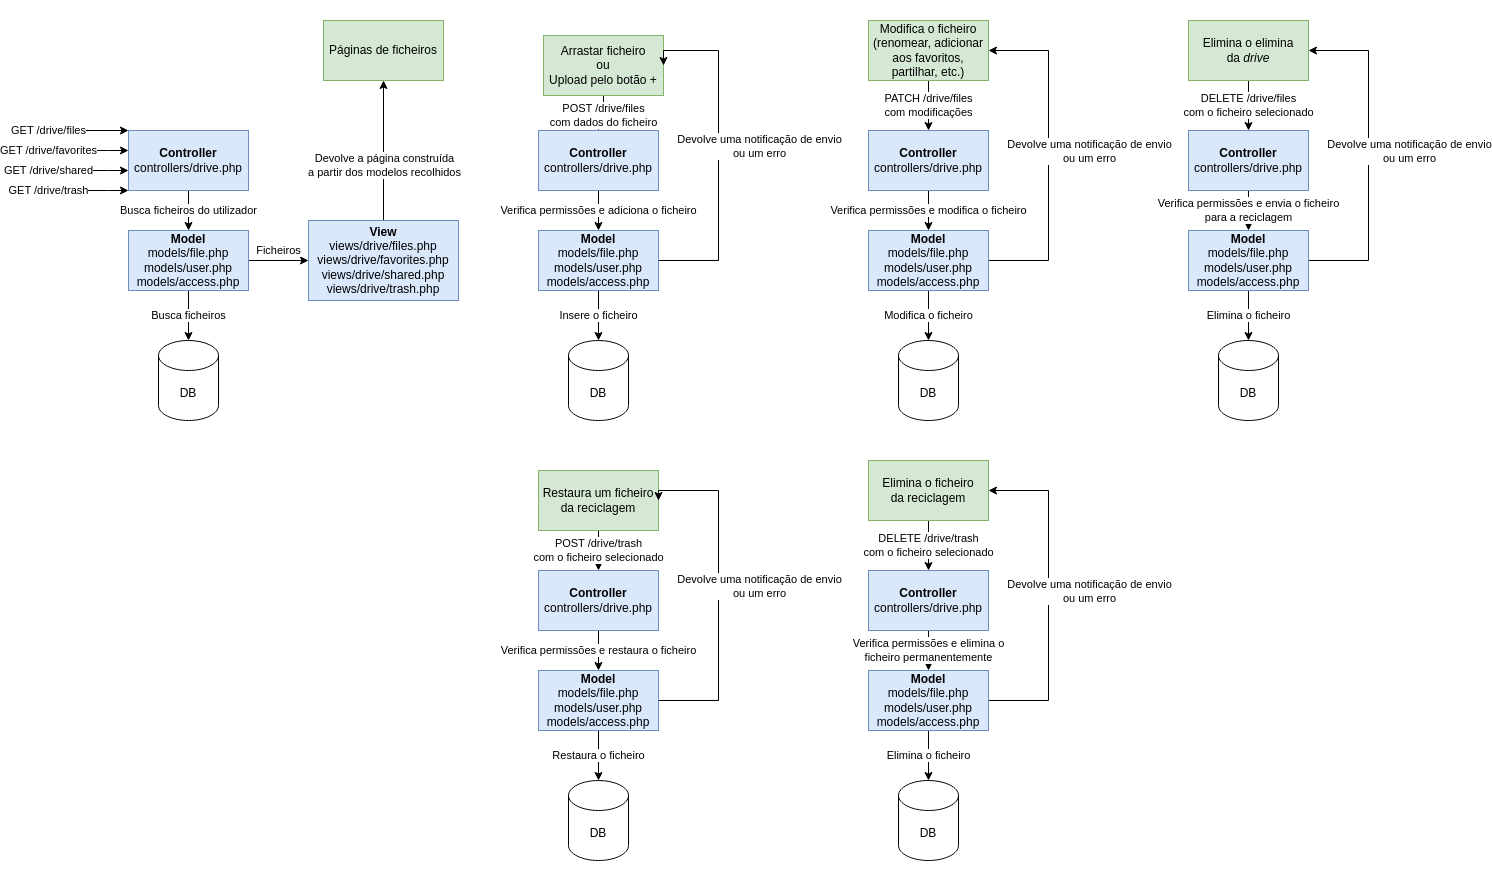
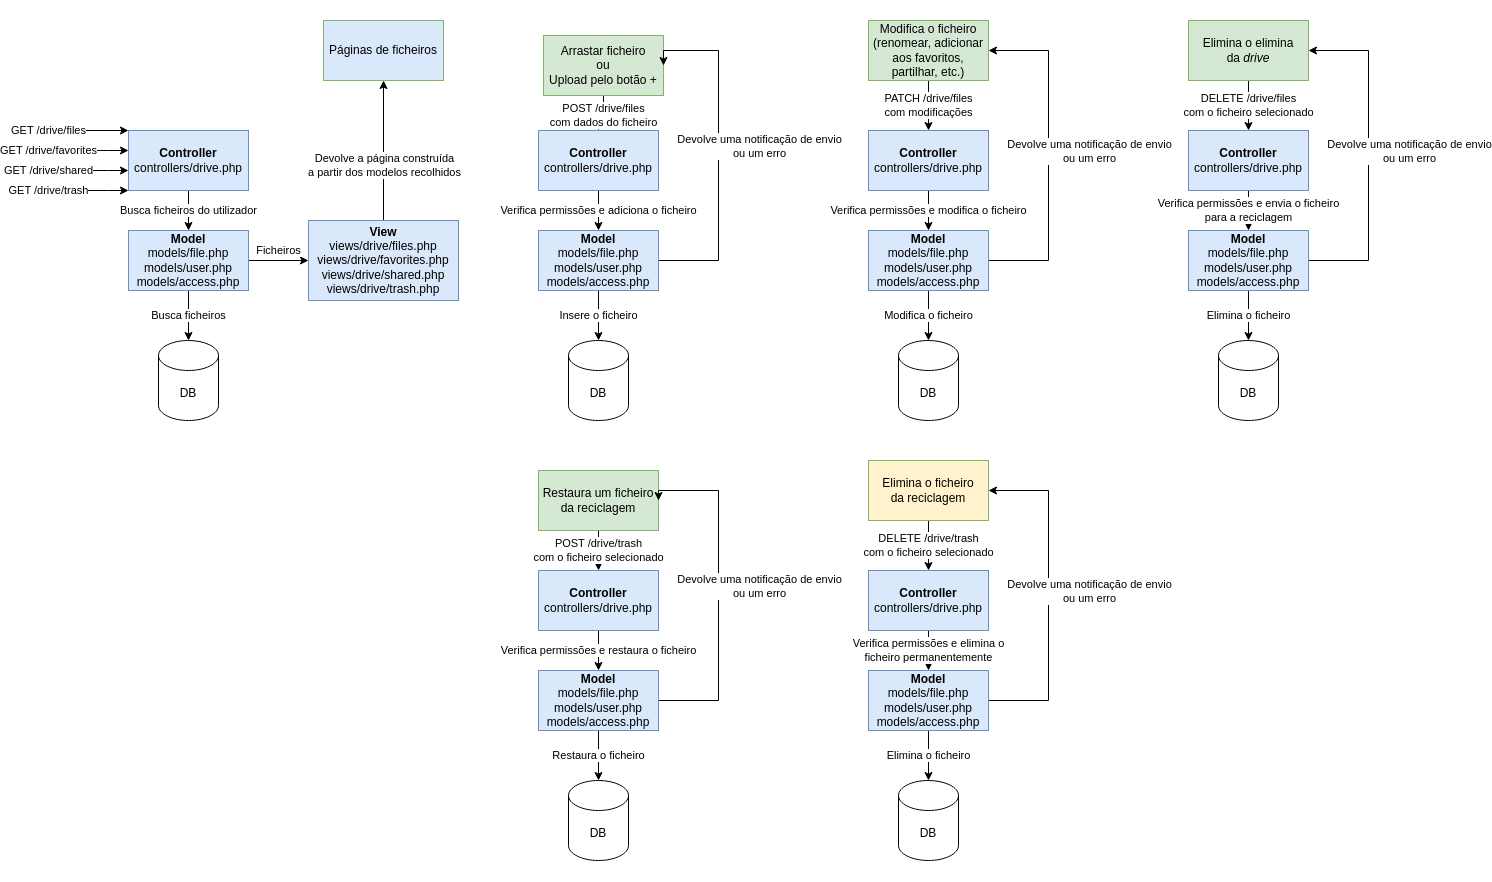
(384, 51) -> (384, 51)
(929, 491) -> (929, 491)
